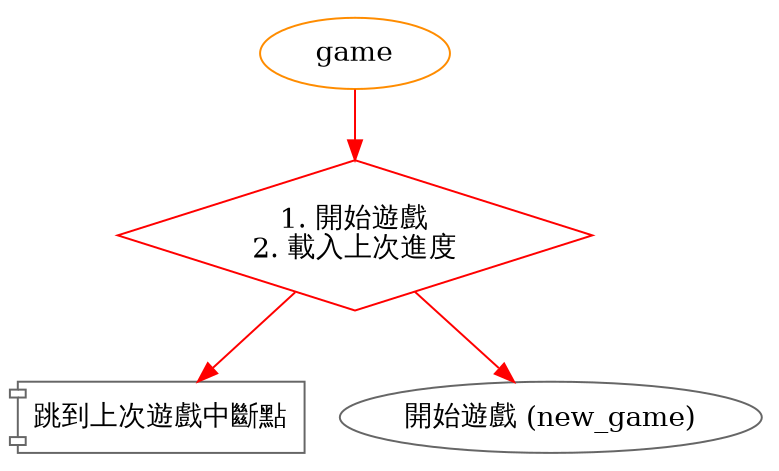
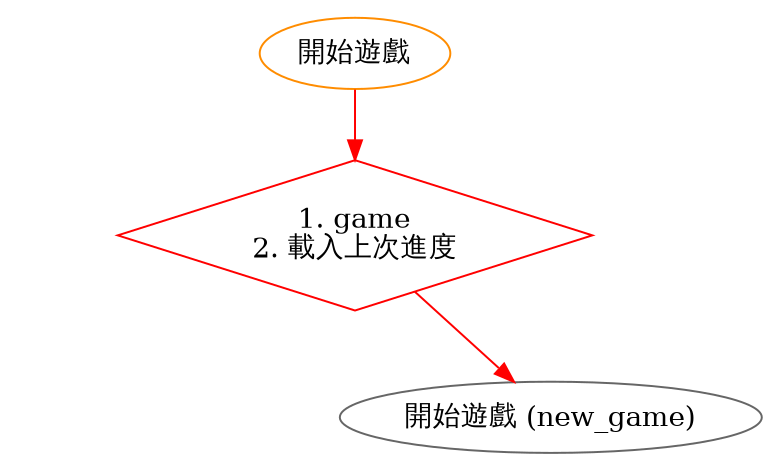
(355, 53) -> (355, 53)
(355, 235) -> (355, 235)
(161, 417) -> none
